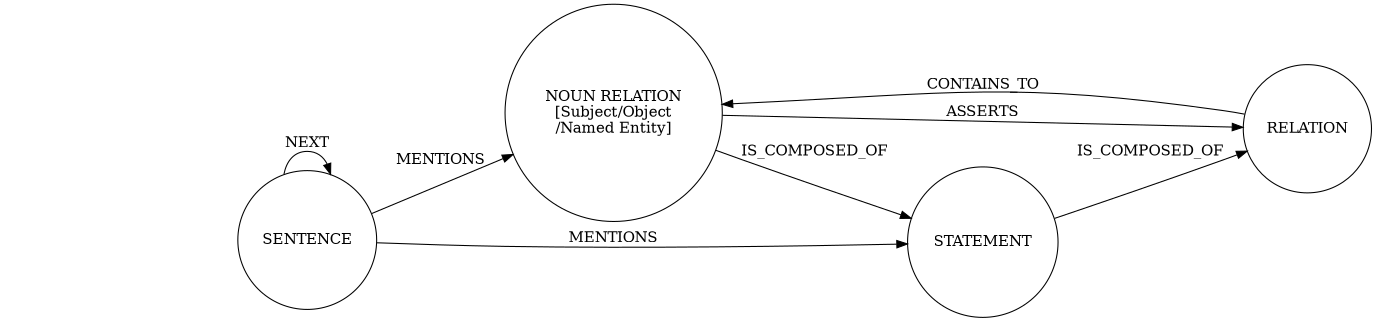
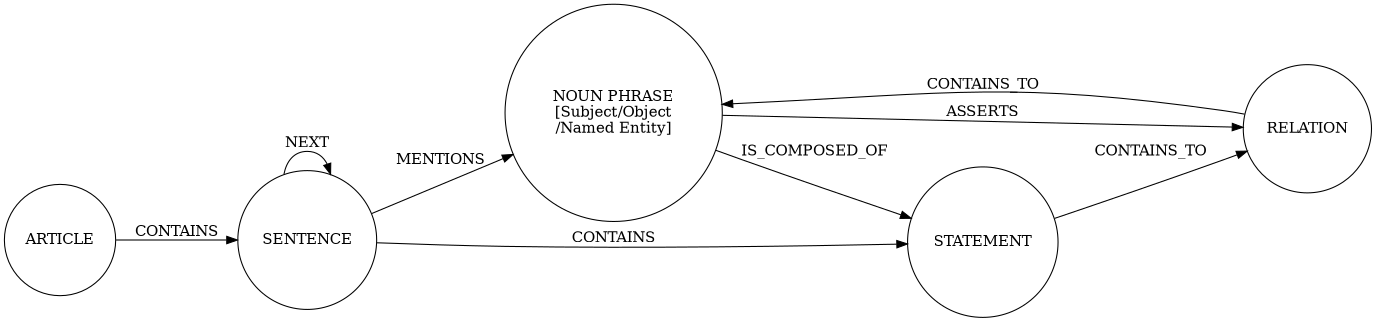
(614, 113) -> (614, 113)
(1151, 152) -> (1151, 152)
(614, 238) -> (614, 238)
none -> (60, 240)
